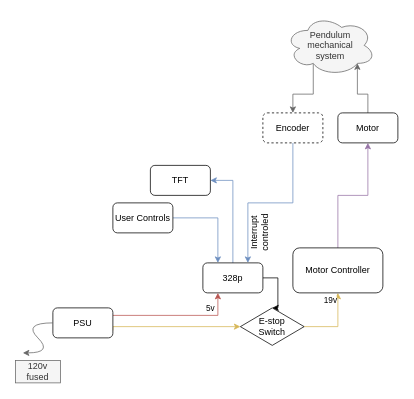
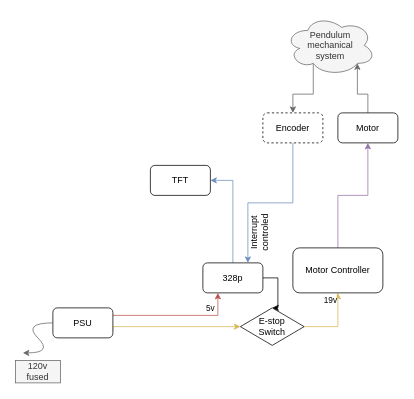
(143, 218) -> none
(217, 218) -> none
